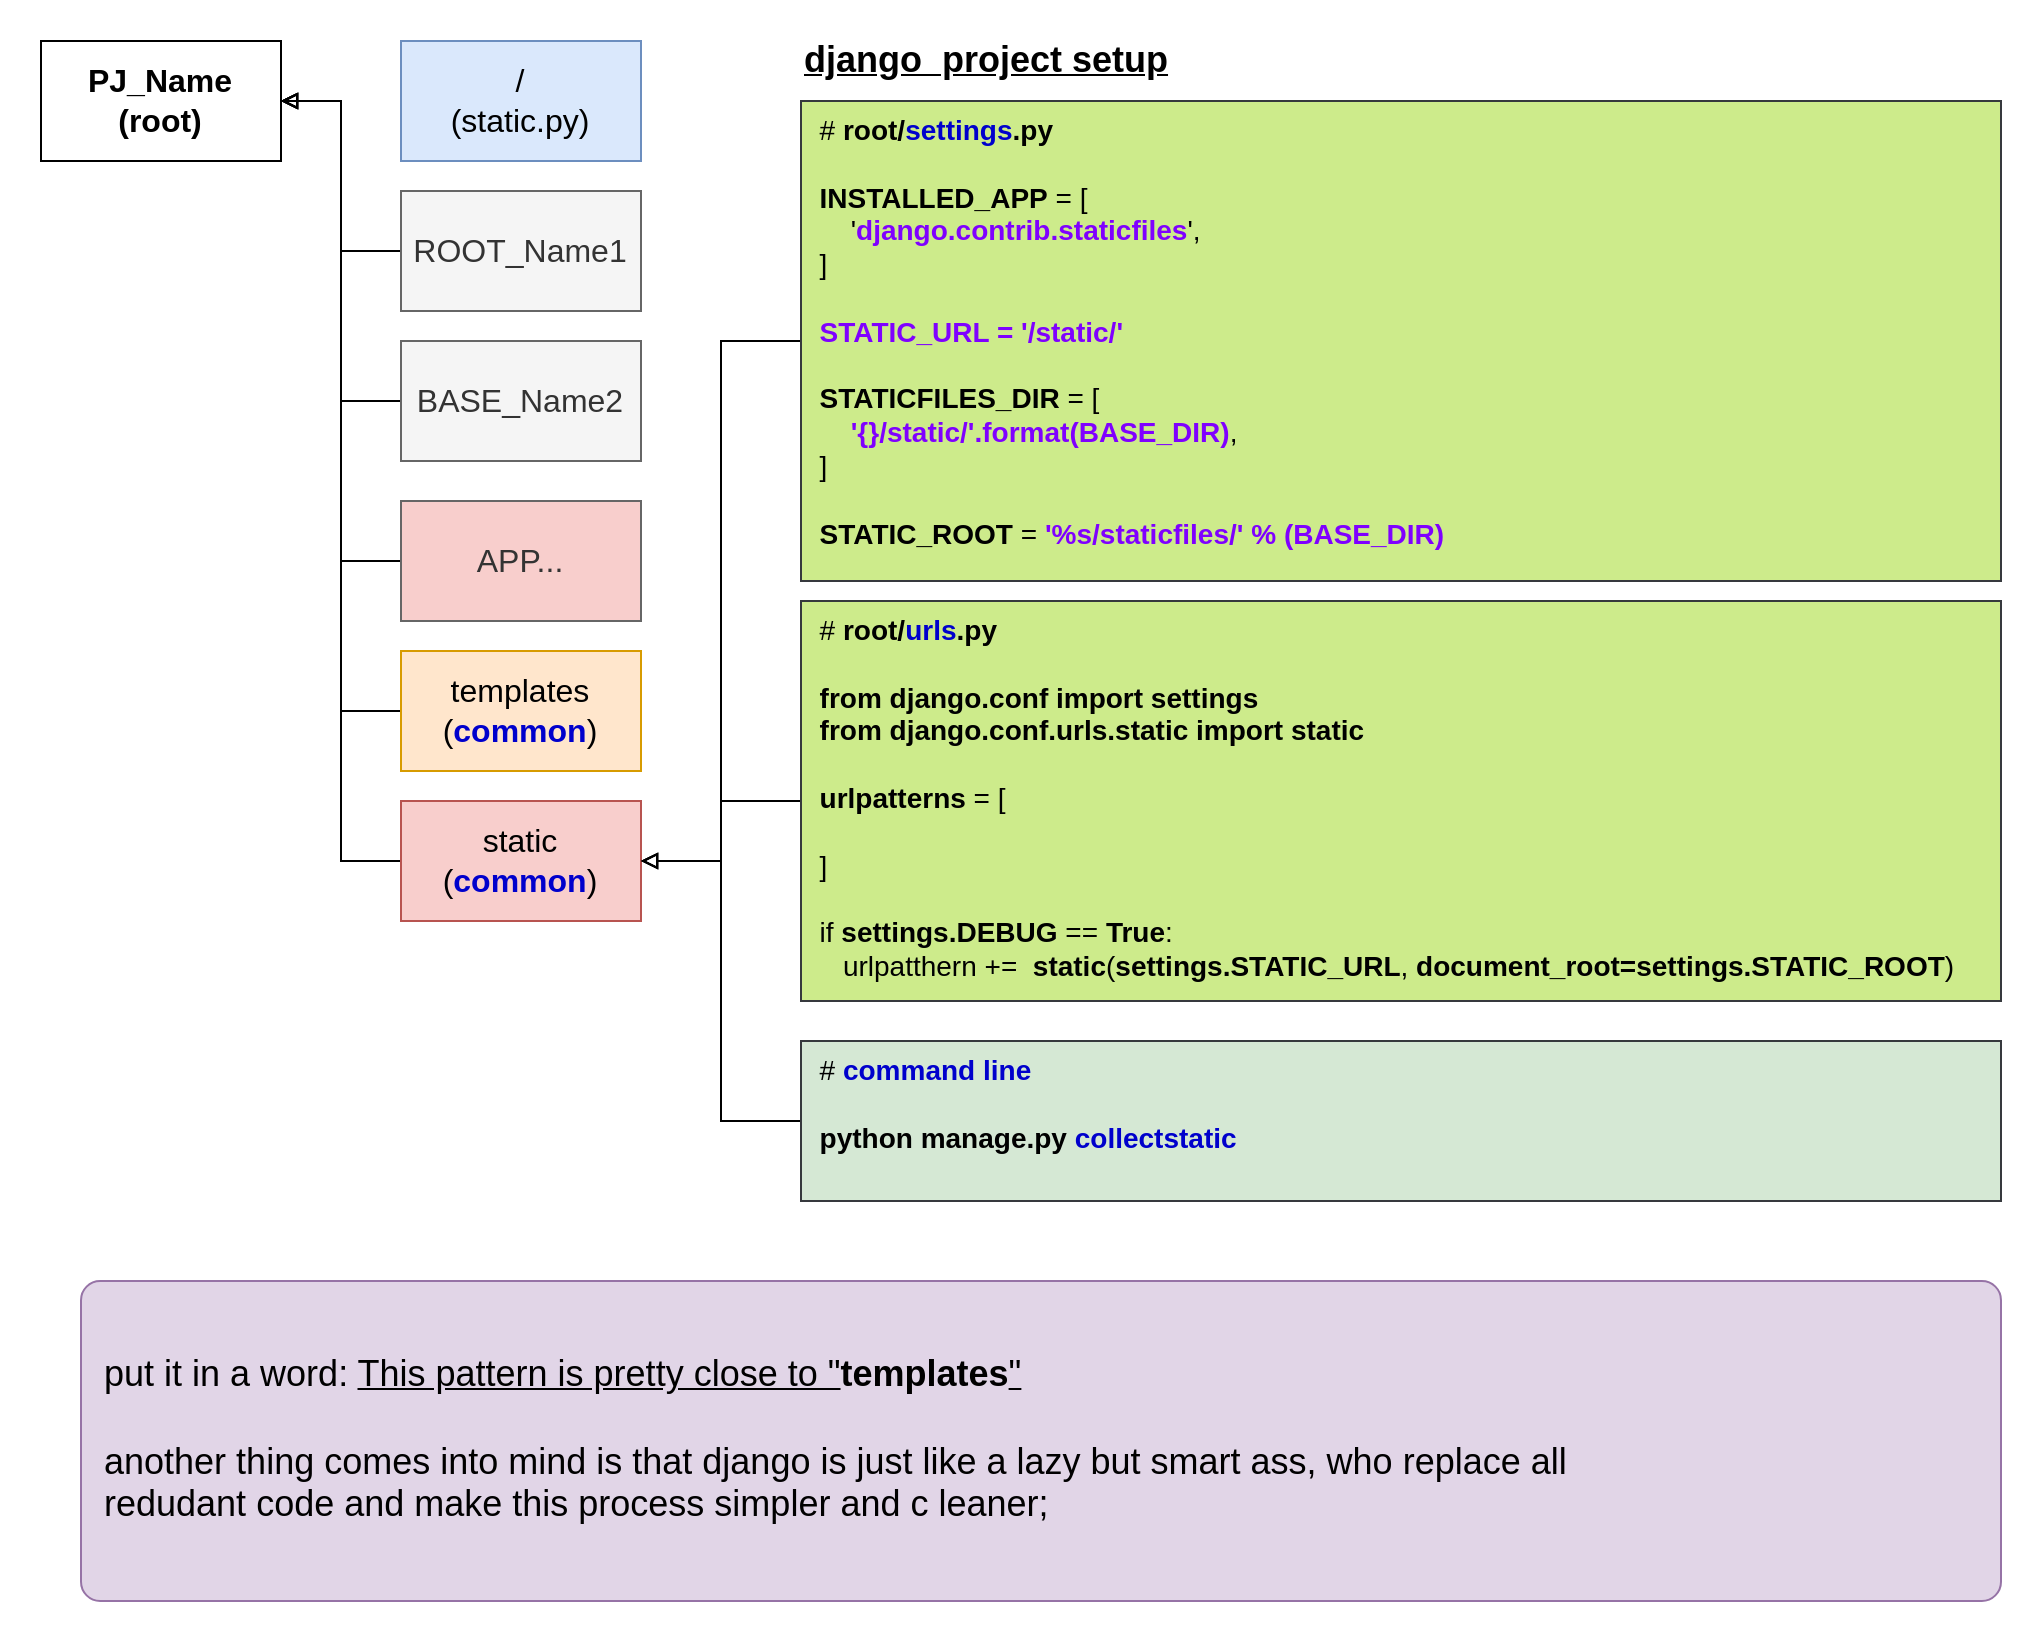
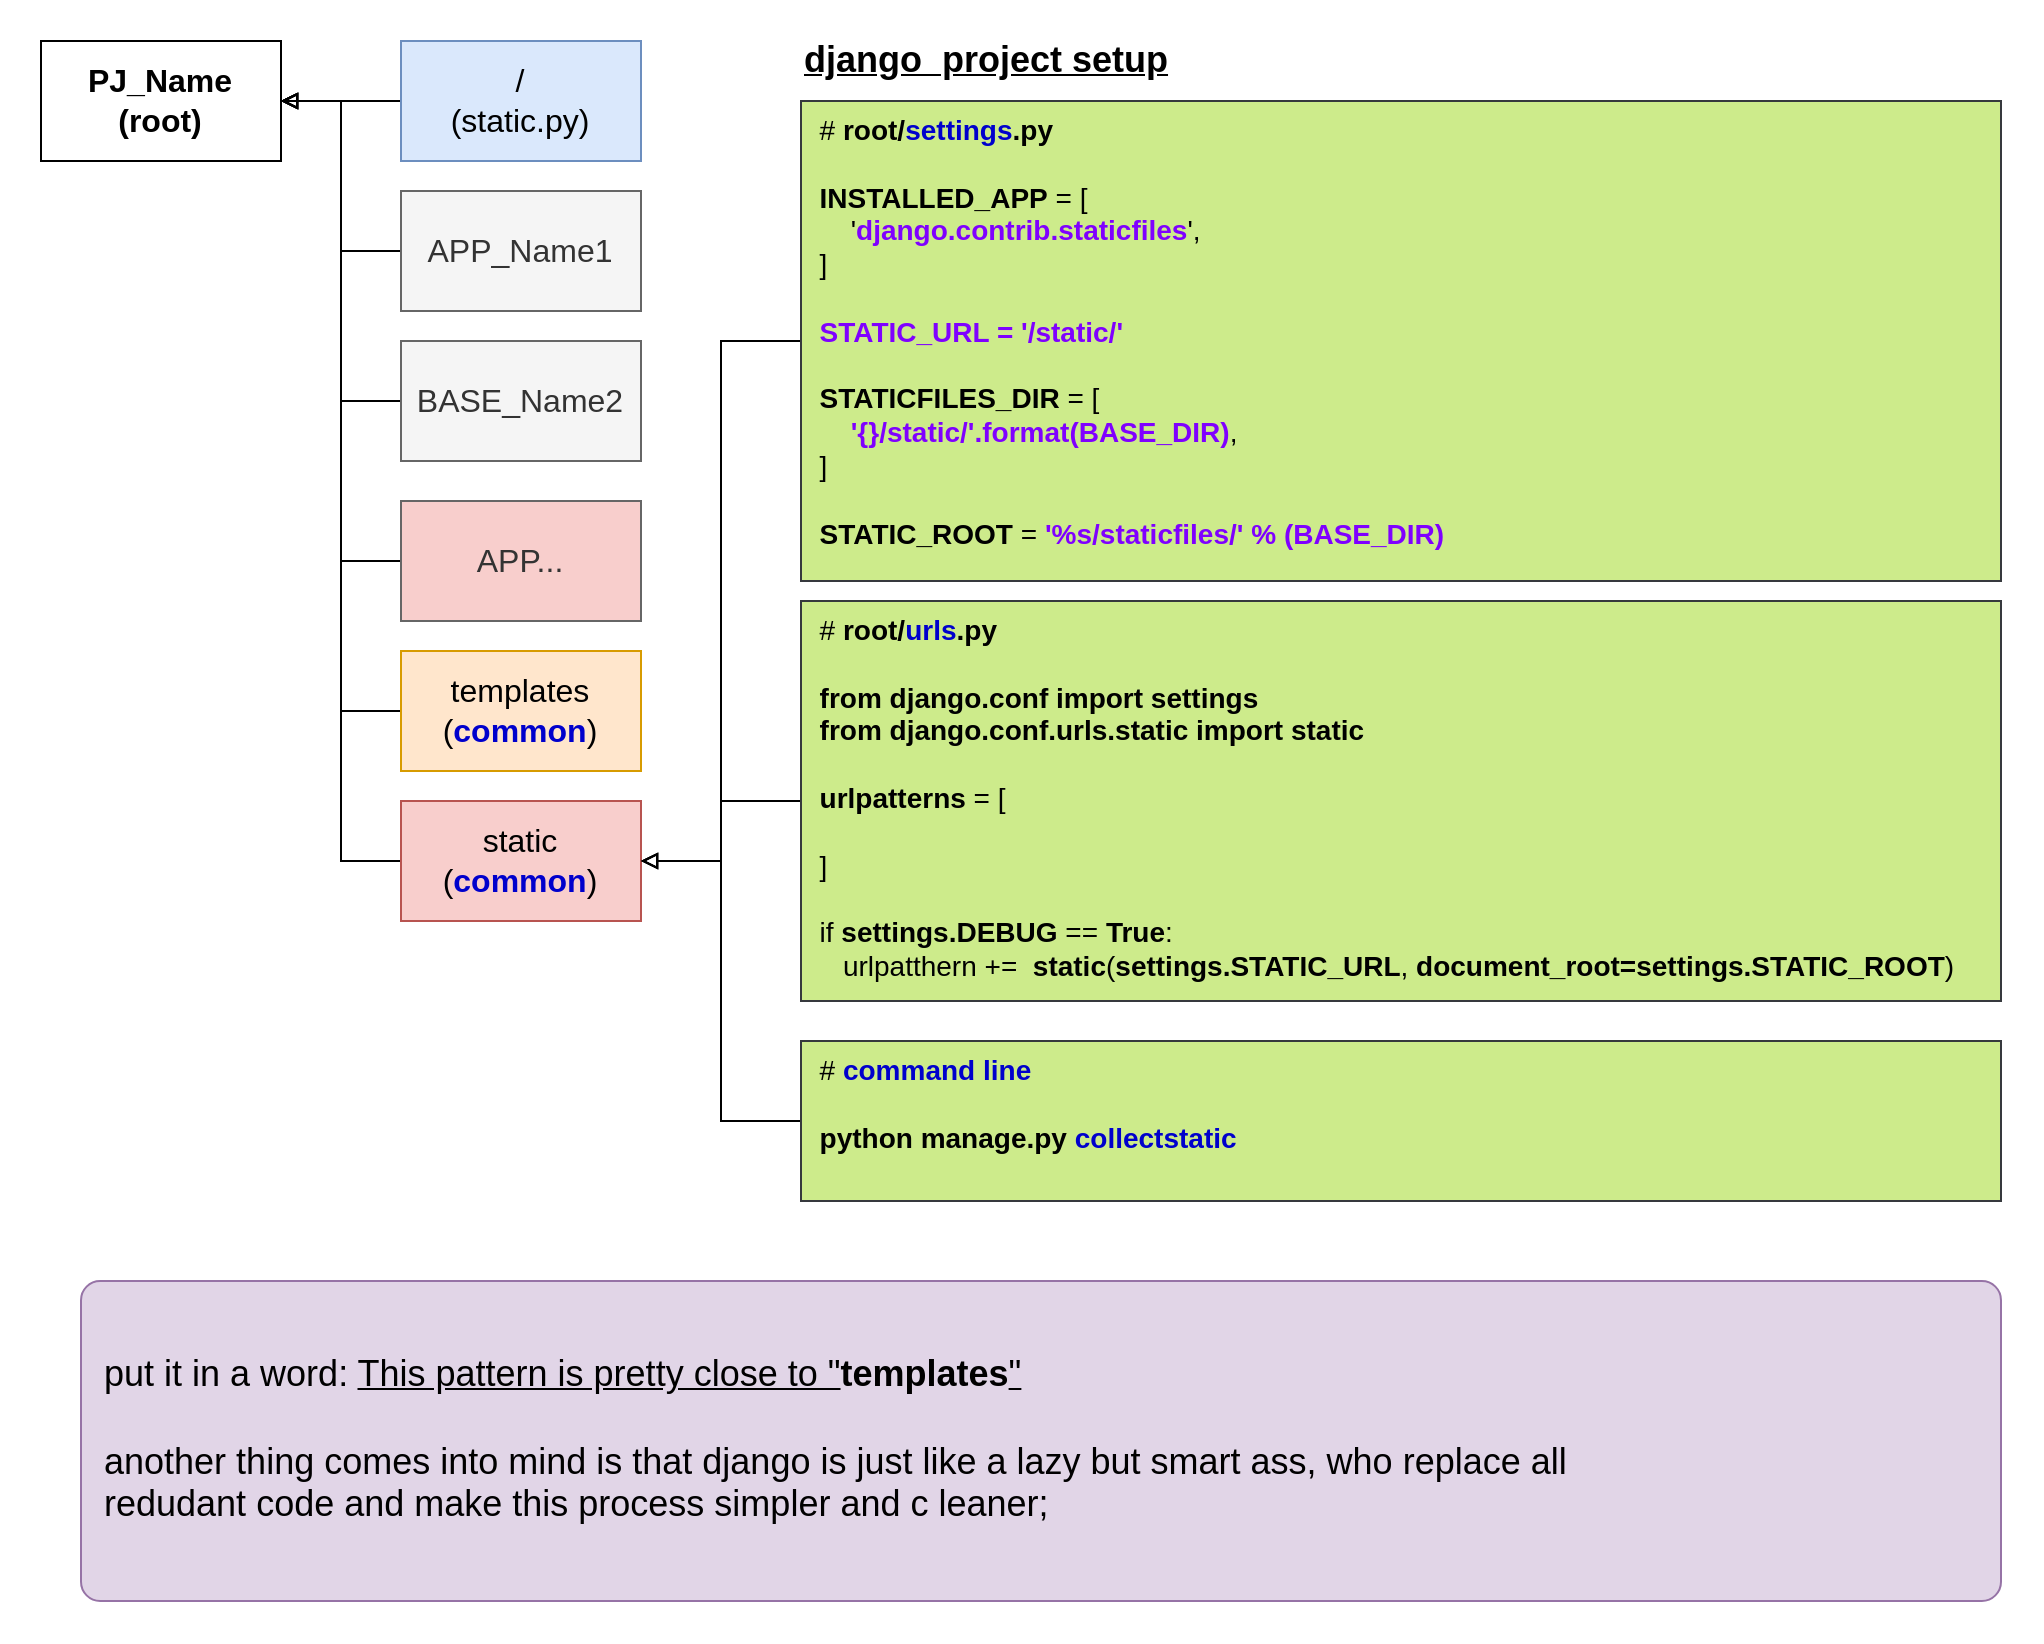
none -> (373, 101)
(521, 251) -> (521, 251)
(1401, 1121) -> (1401, 1121)
